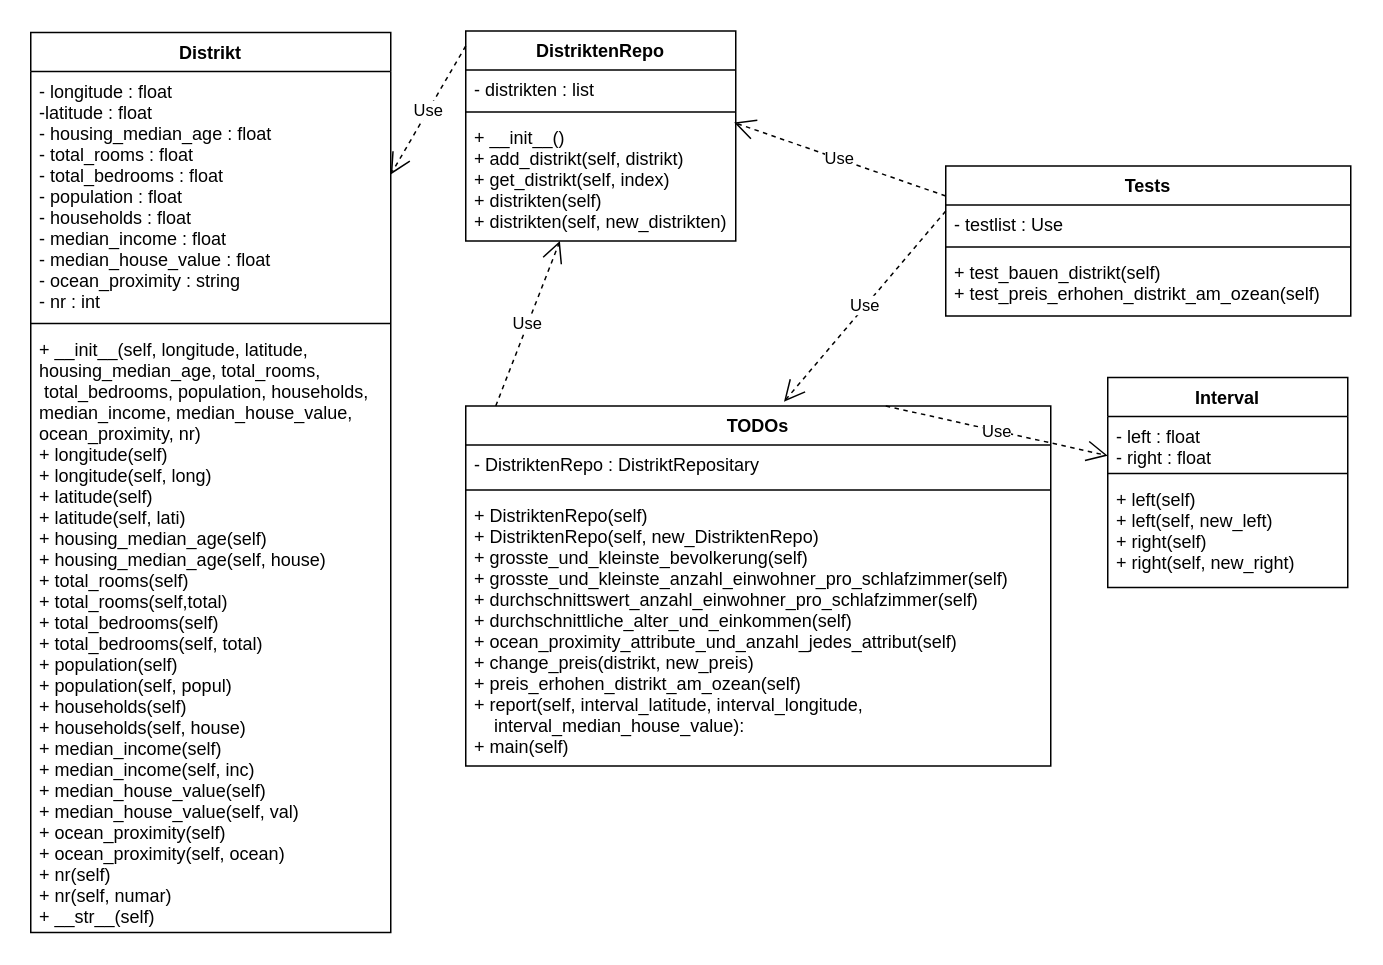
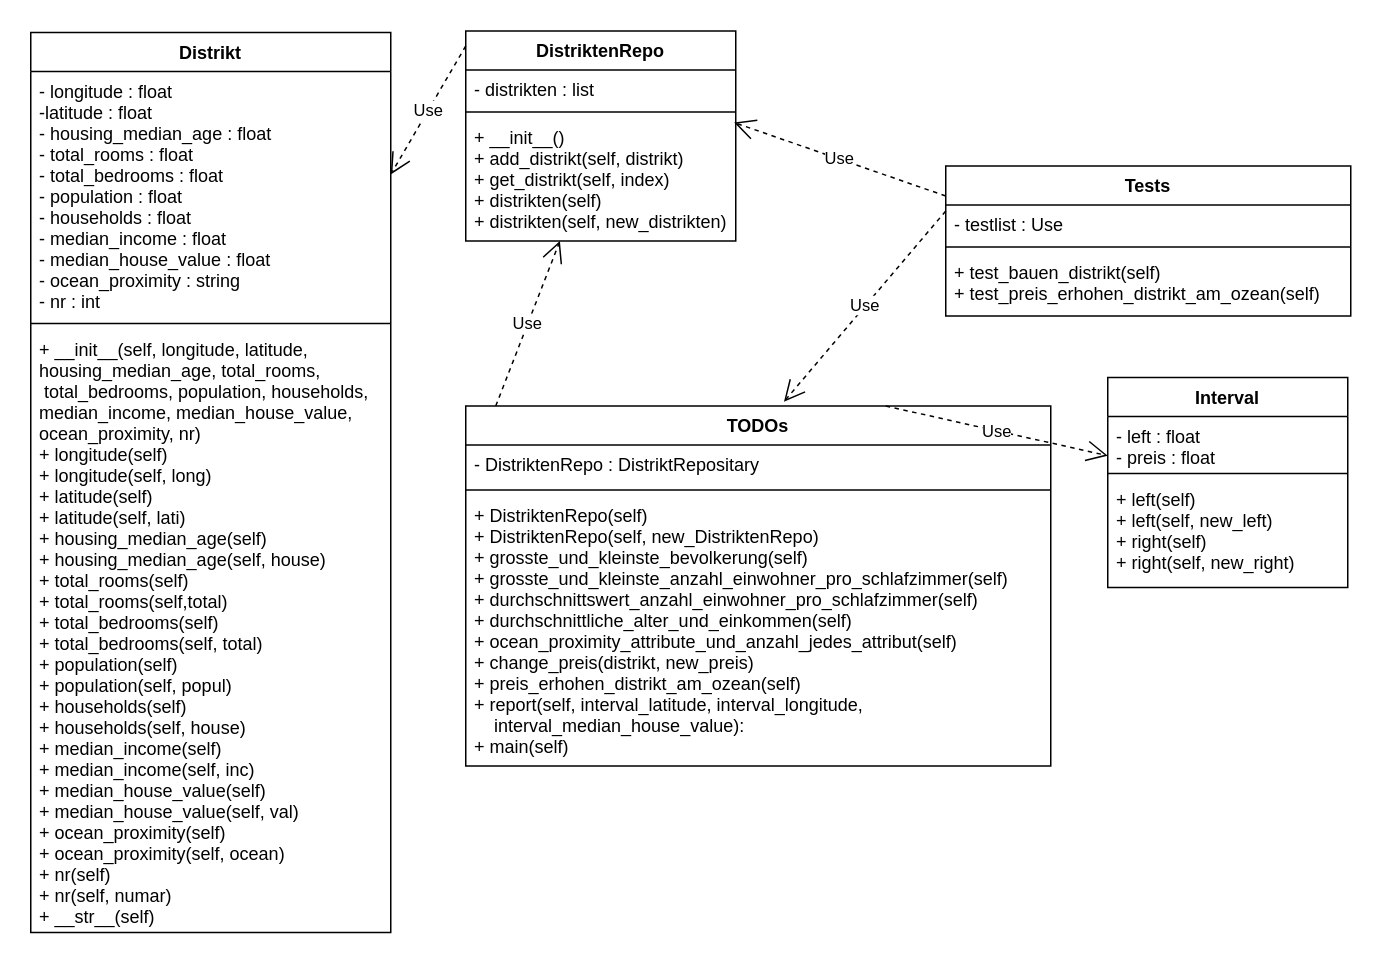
(1173, 437) -> (1173, 437)
